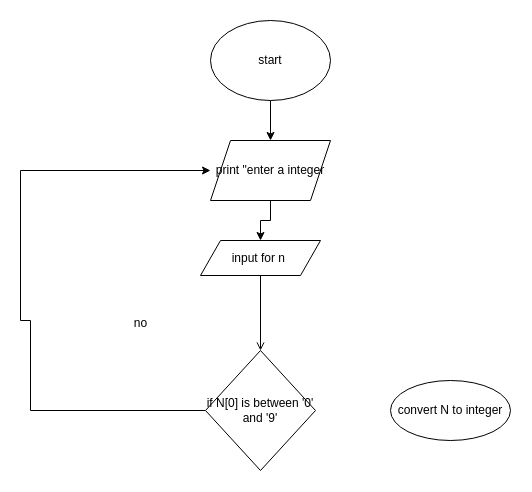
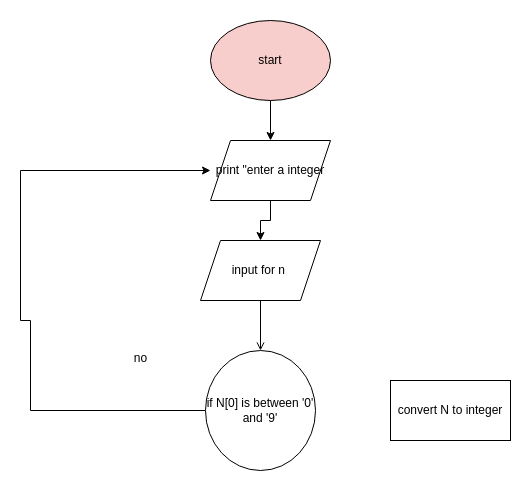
(271, 61) -> (271, 61)
(261, 258) -> (261, 271)
(141, 324) -> (141, 359)
(261, 411) -> (261, 411)
(451, 411) -> (451, 411)
